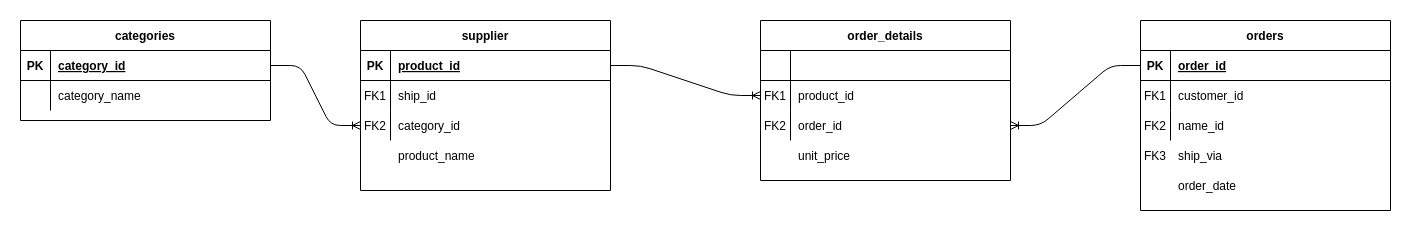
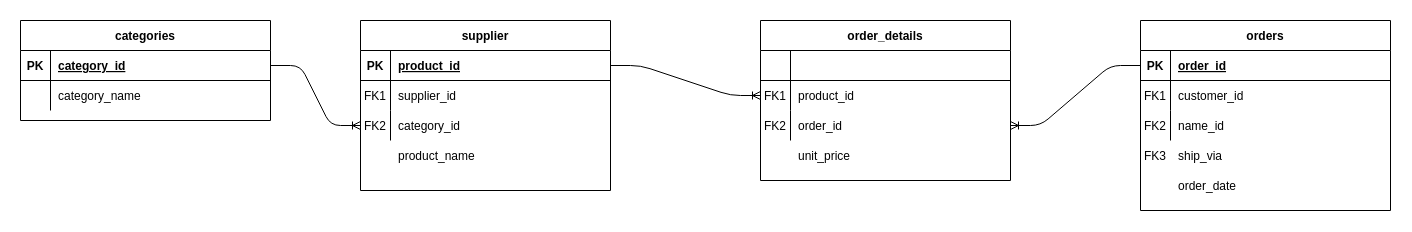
(418, 96) -> (430, 96)
